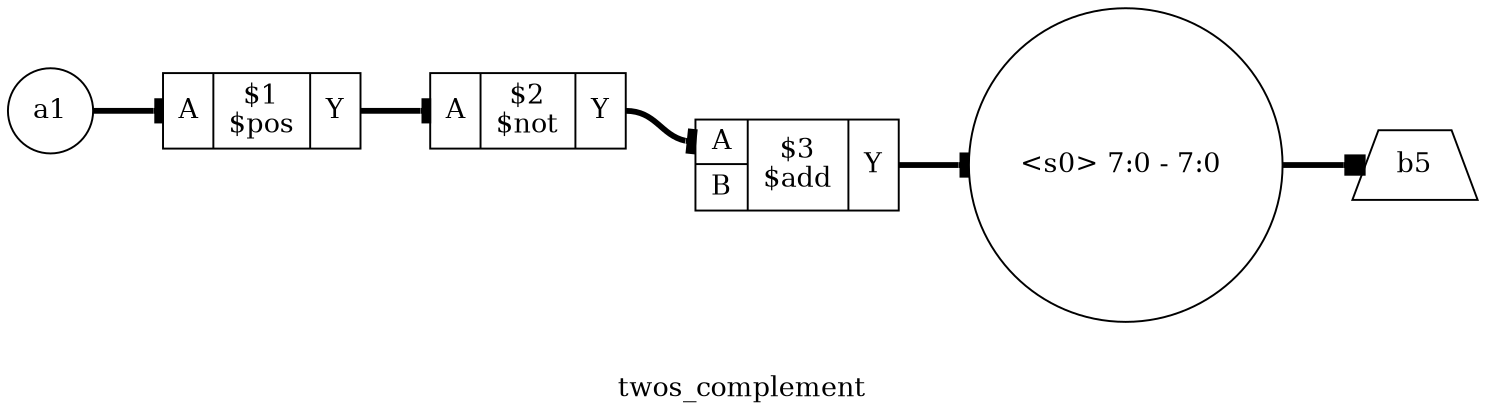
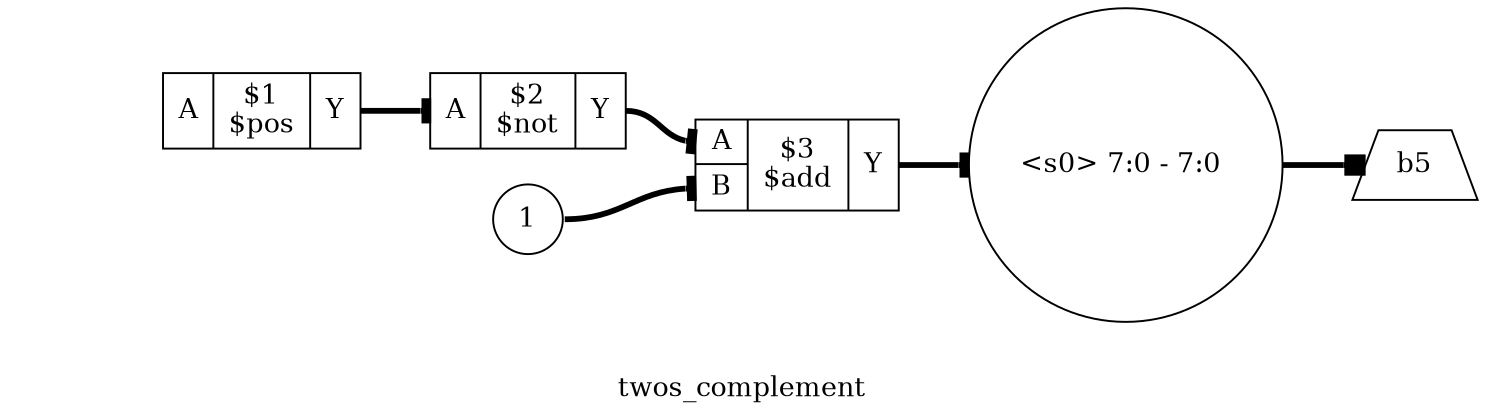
(51, 111) -> none
none -> (528, 219)
